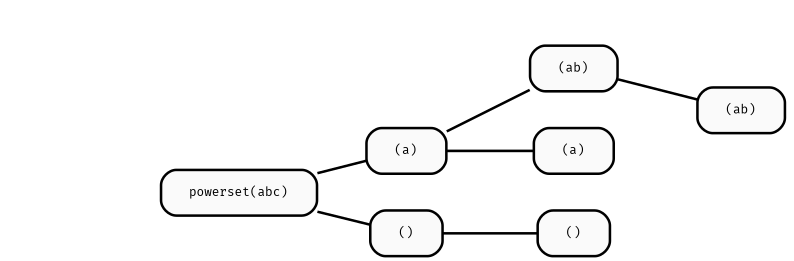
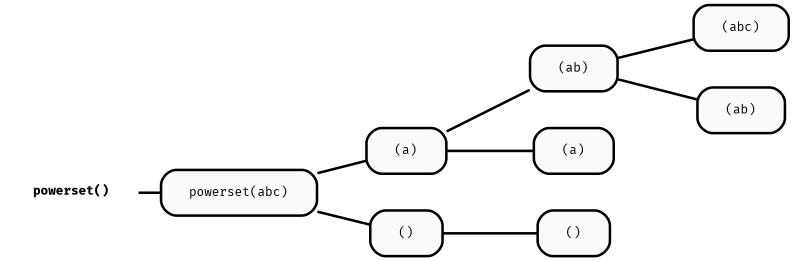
none -> (741, 28)
none -> (72, 193)
